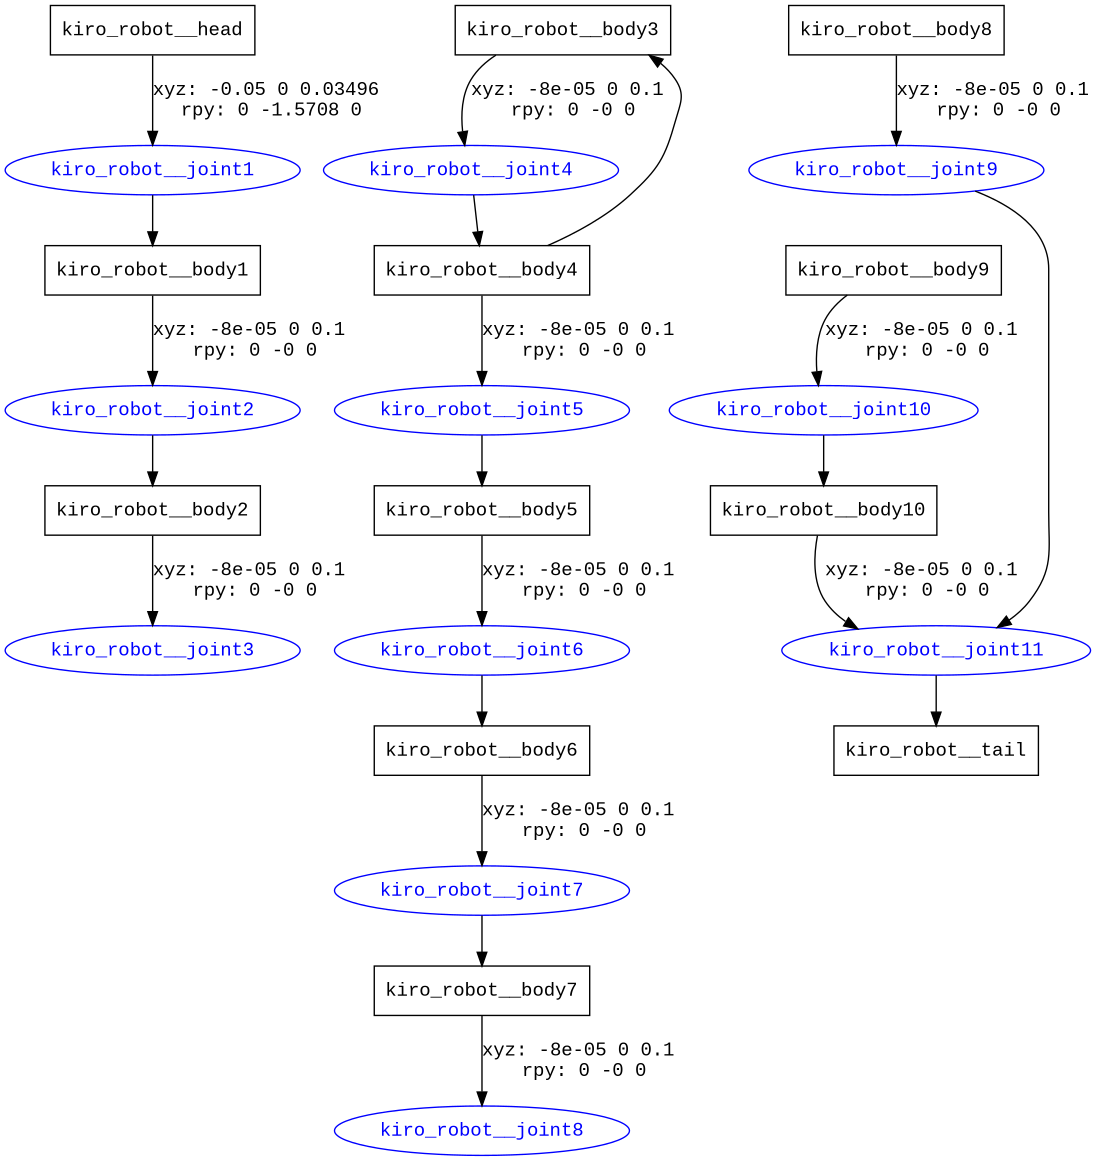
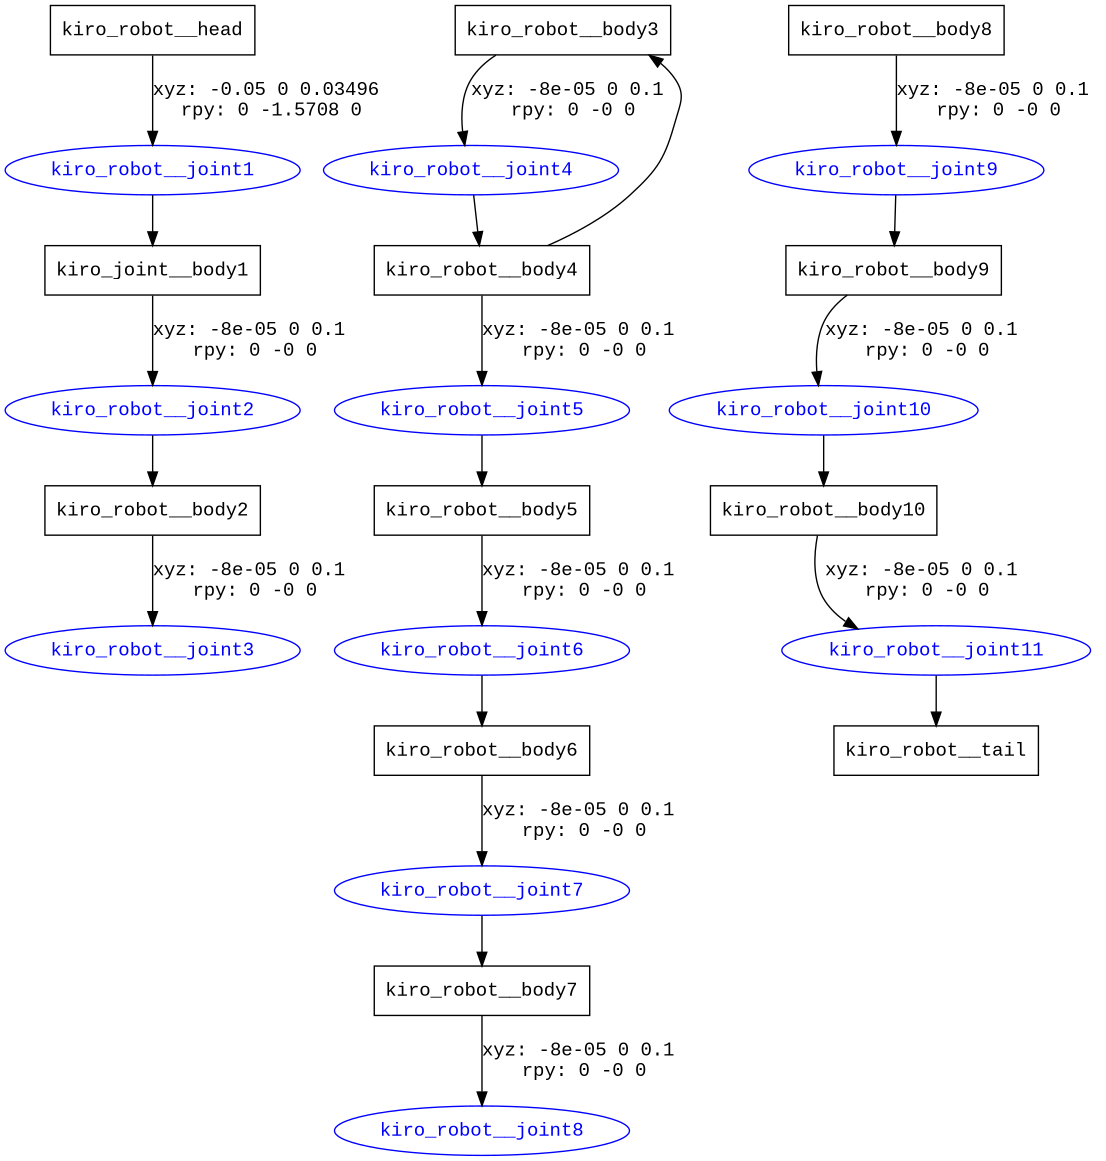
(153, 270) -> (153, 270)
(1049, 394) -> (895, 213)
